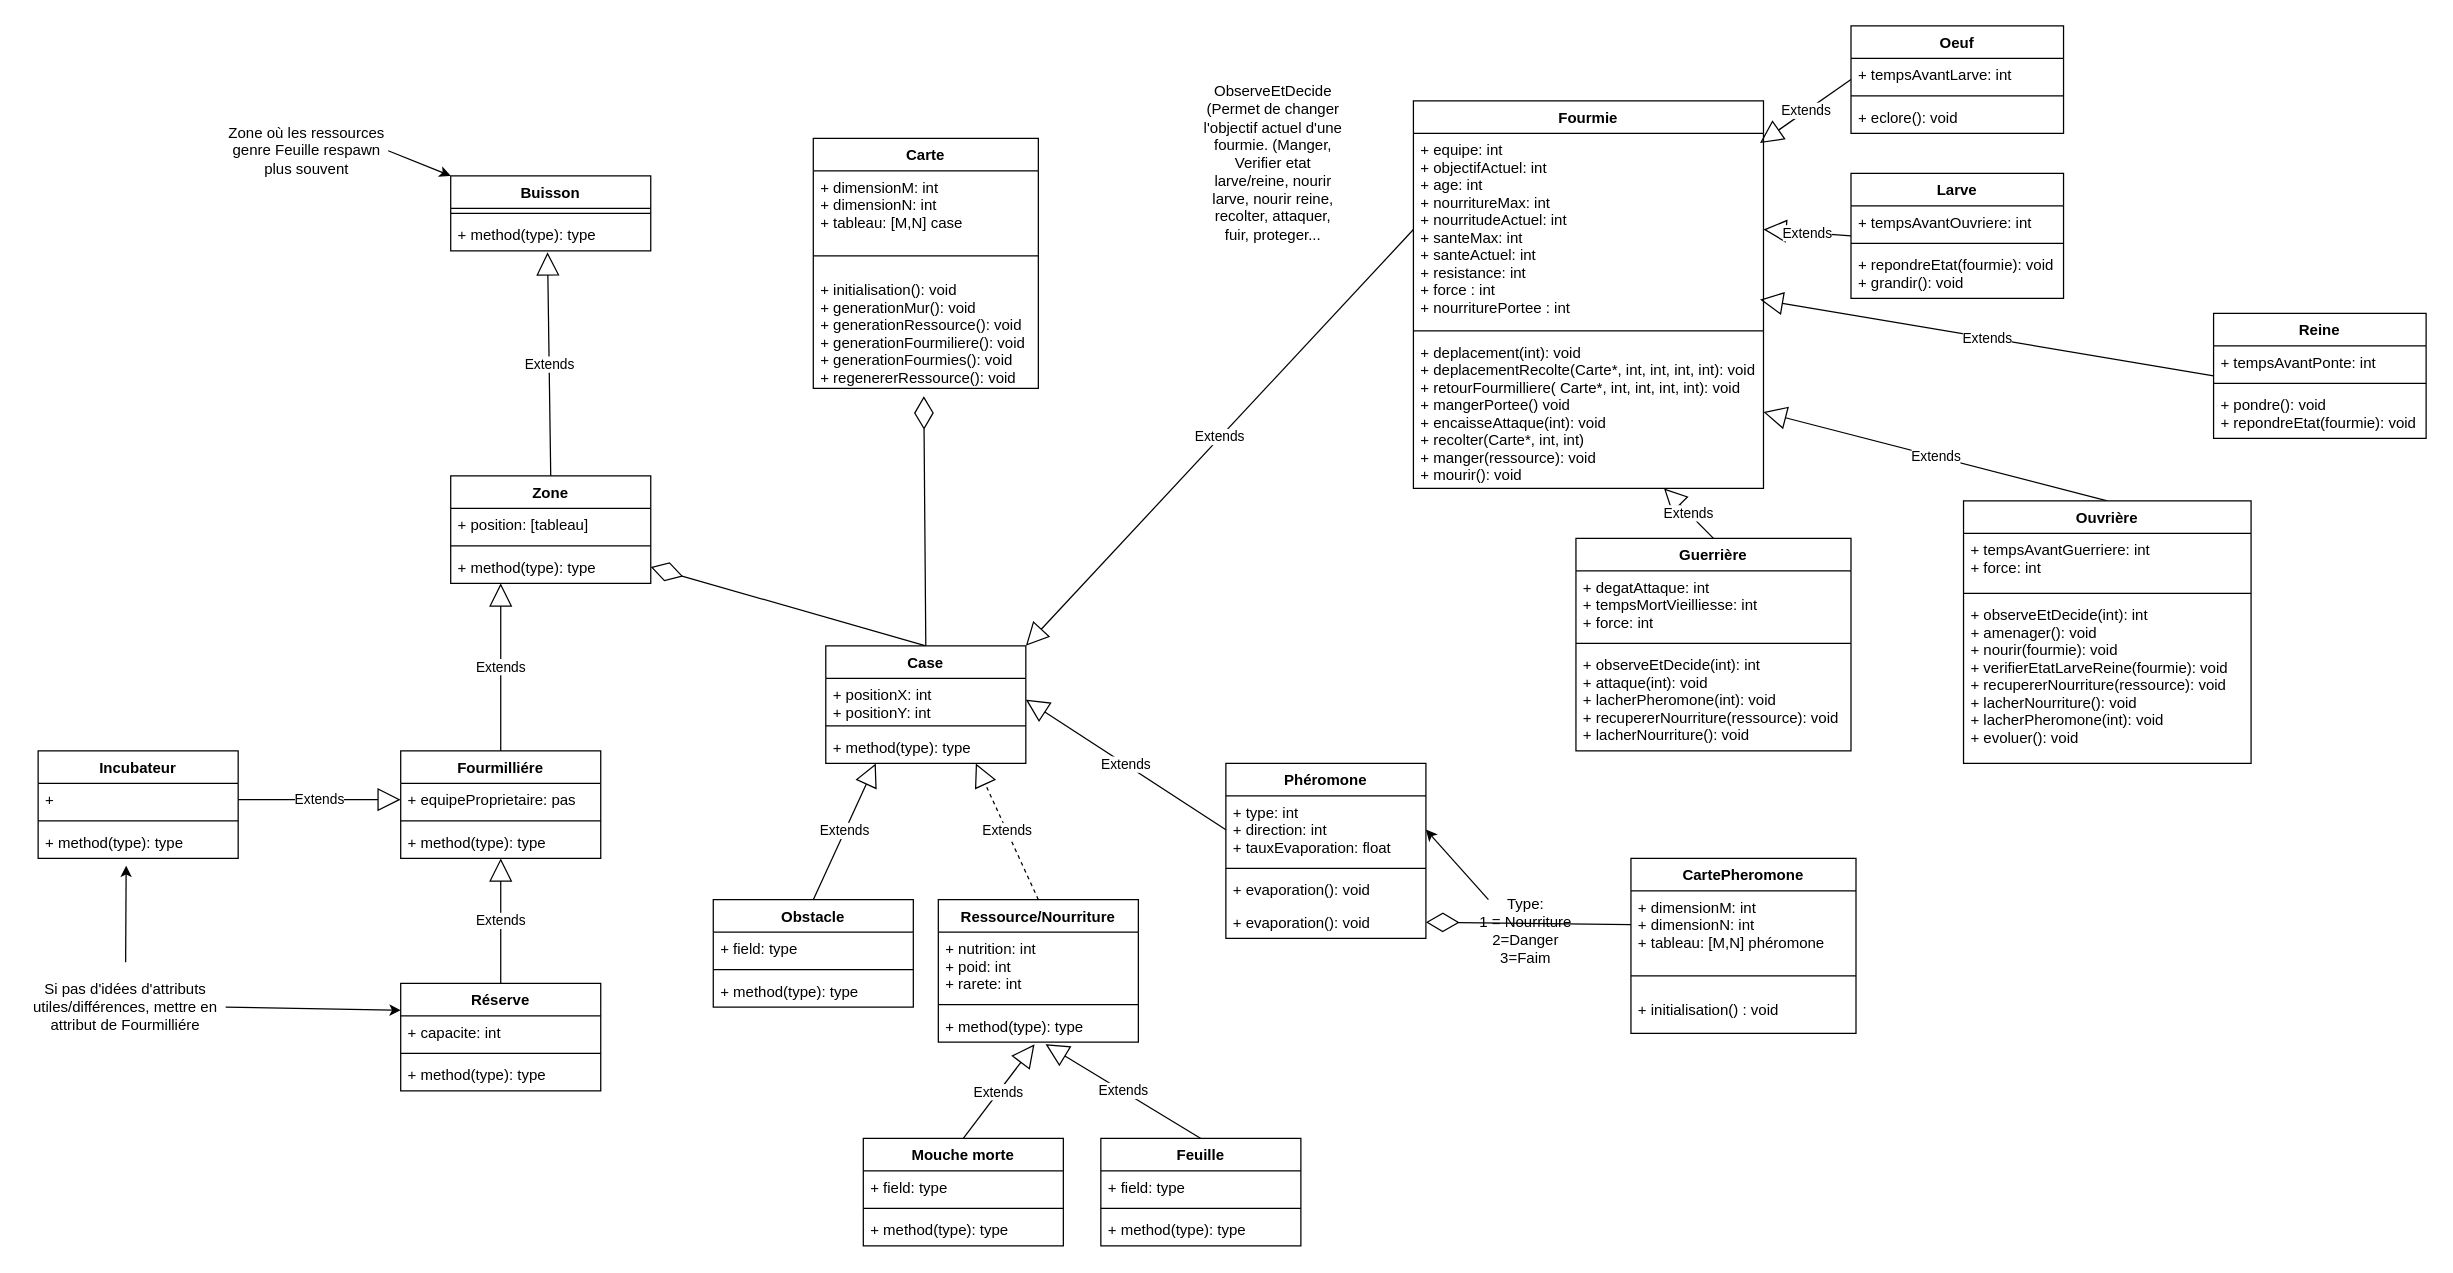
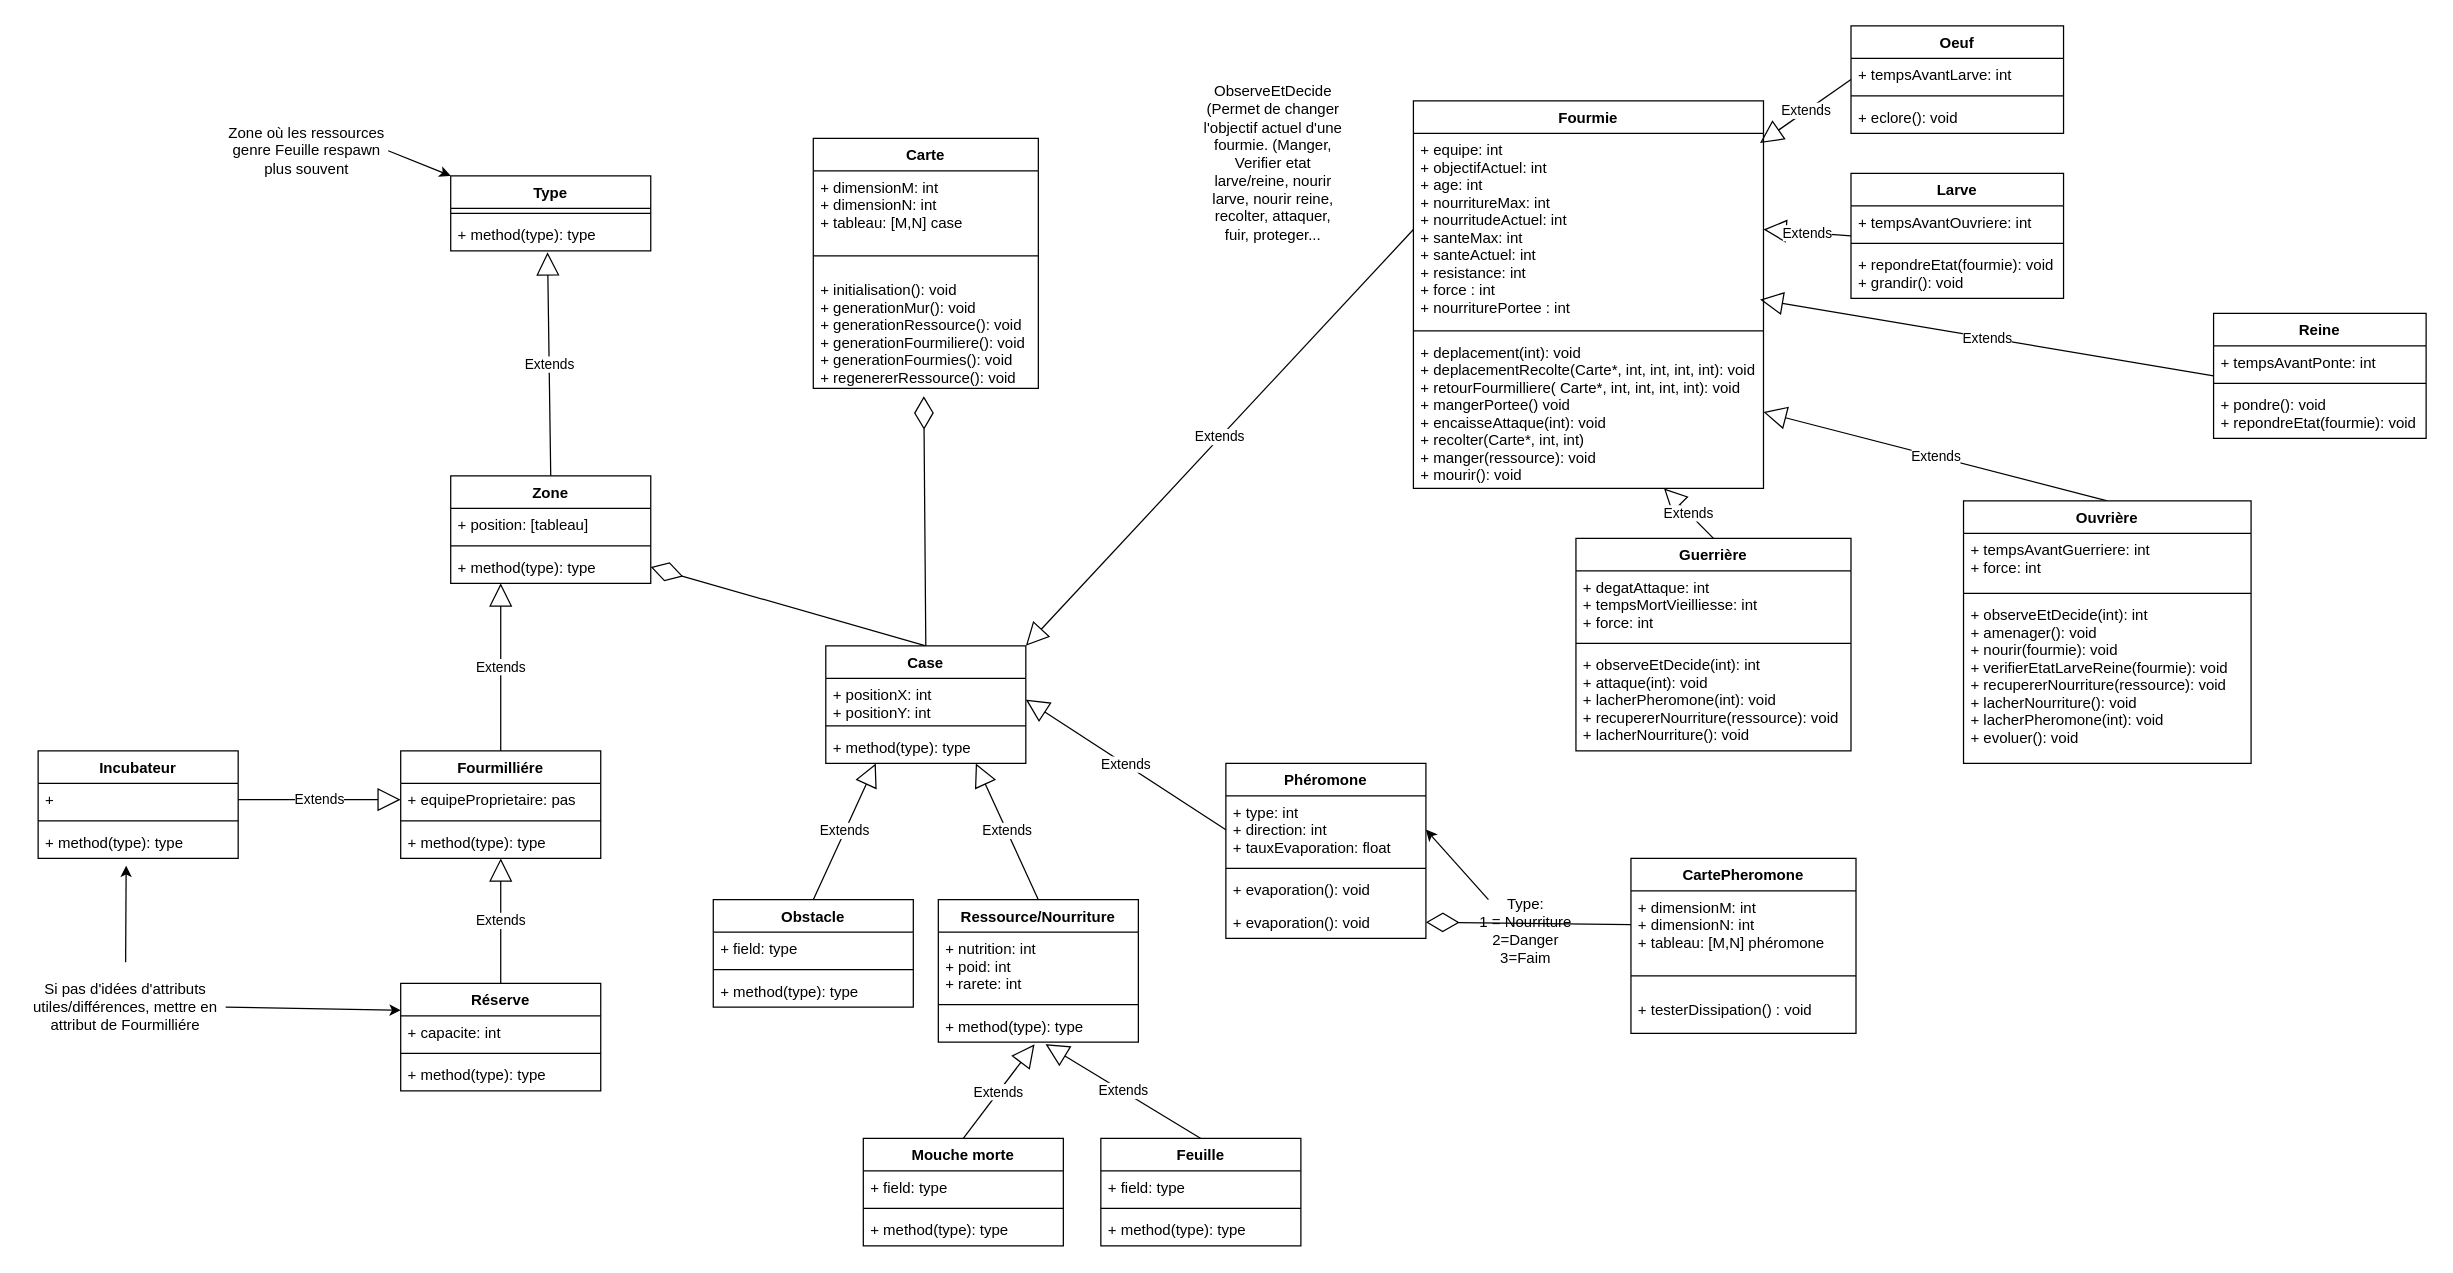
(550, 193) -> (550, 193)
(1023, 867) -> (1023, 867)
(1721, 1010) -> (1740, 1010)
